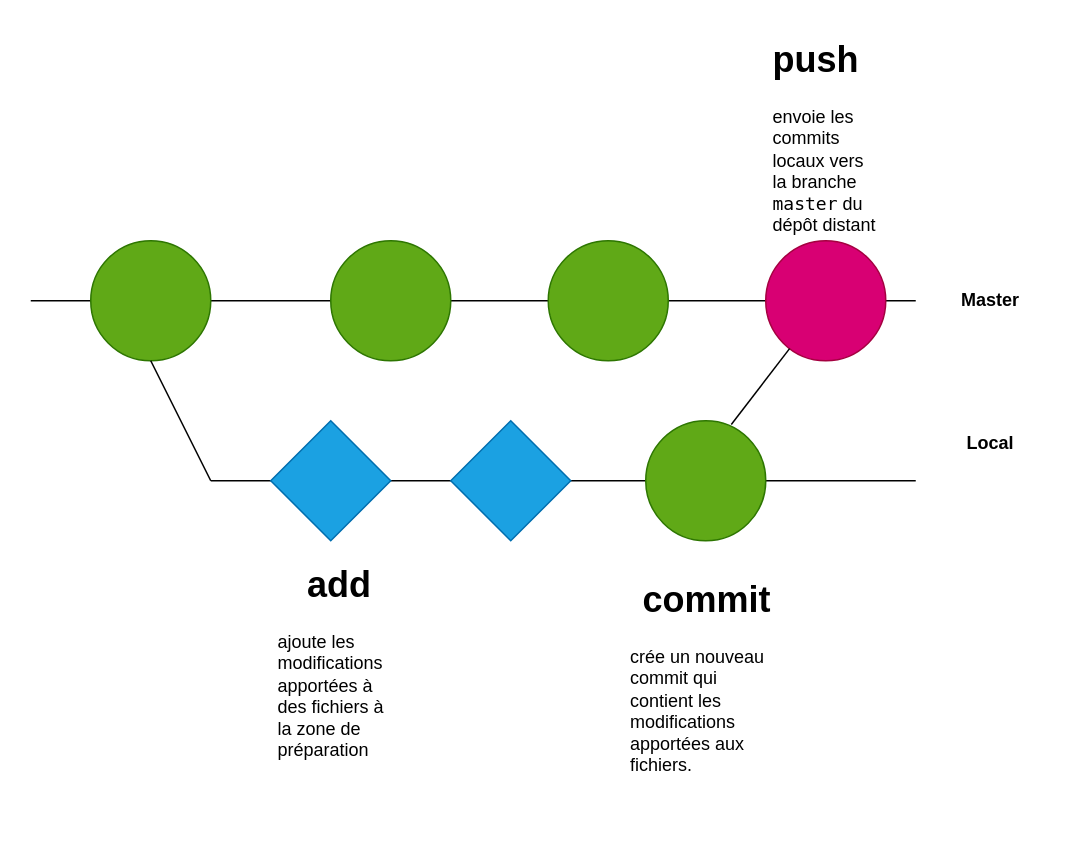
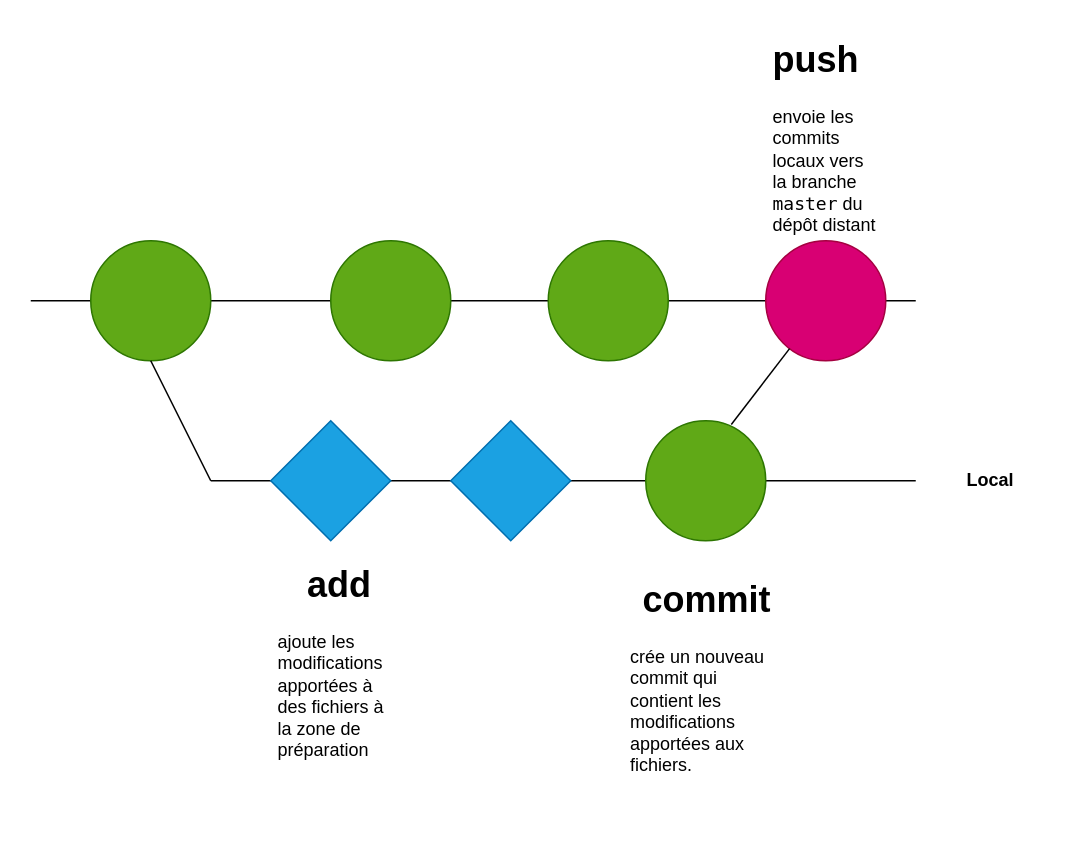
(991, 301) -> none
(991, 443) -> (991, 481)
